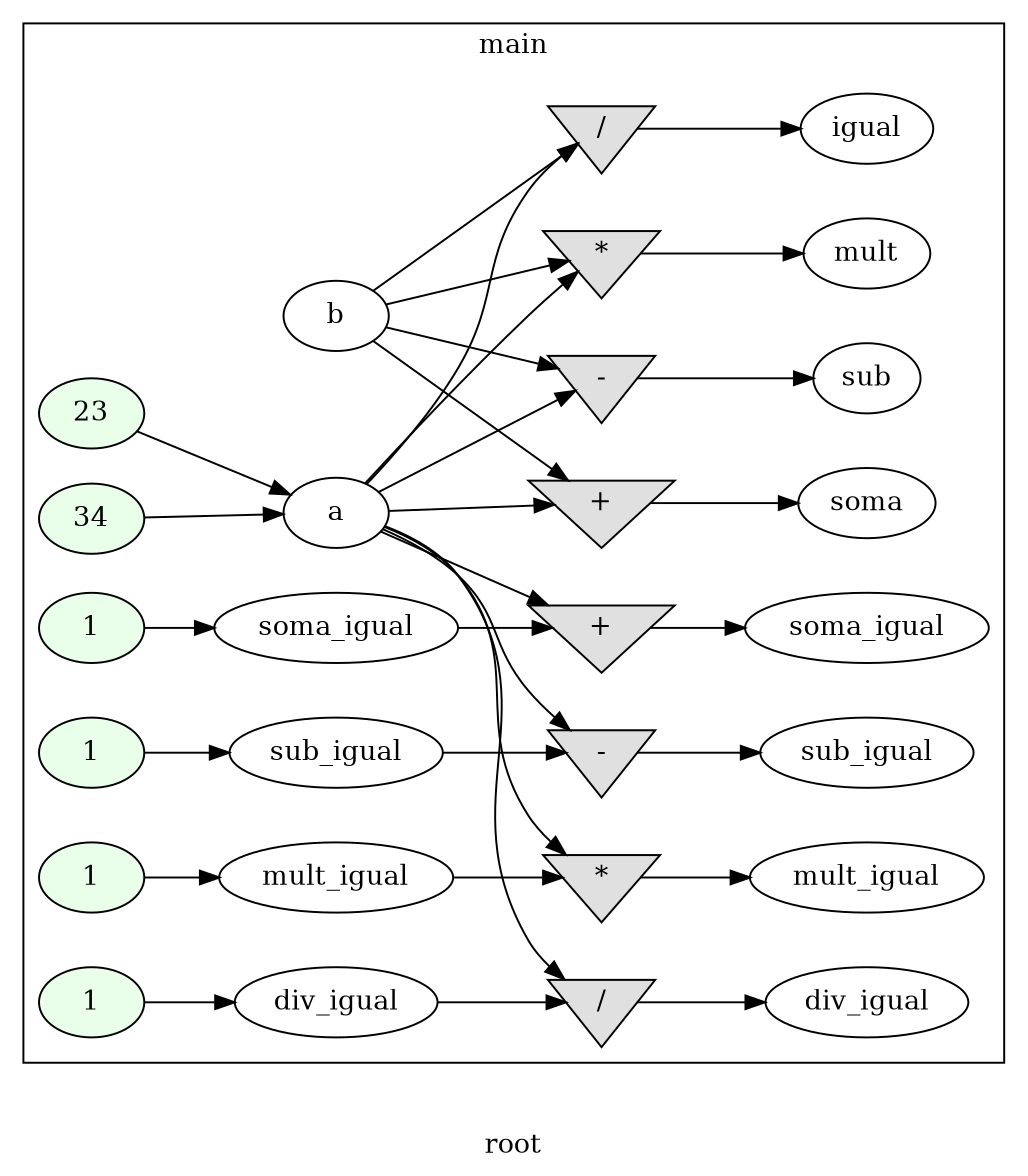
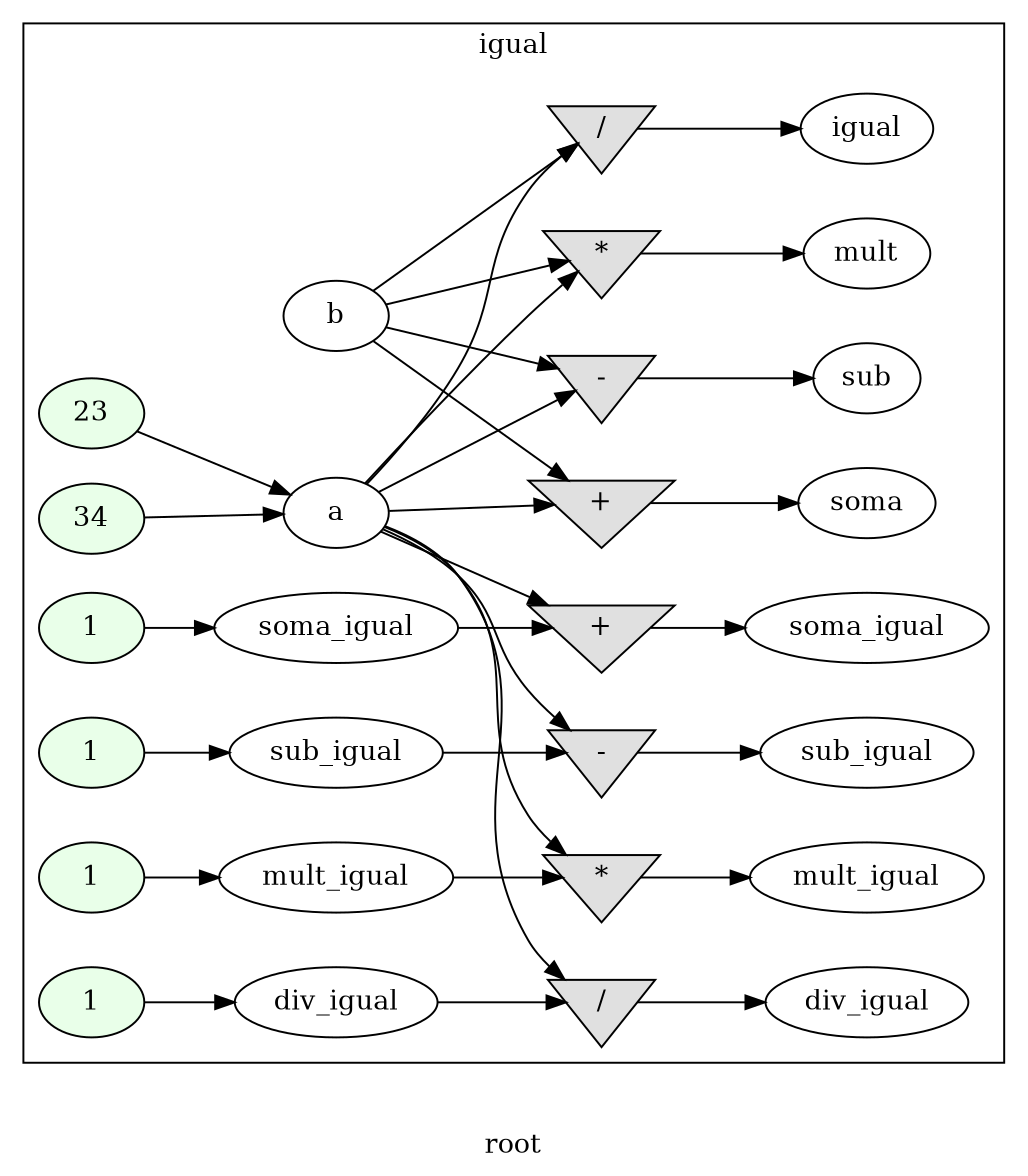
(514, 46) -> (514, 46)
